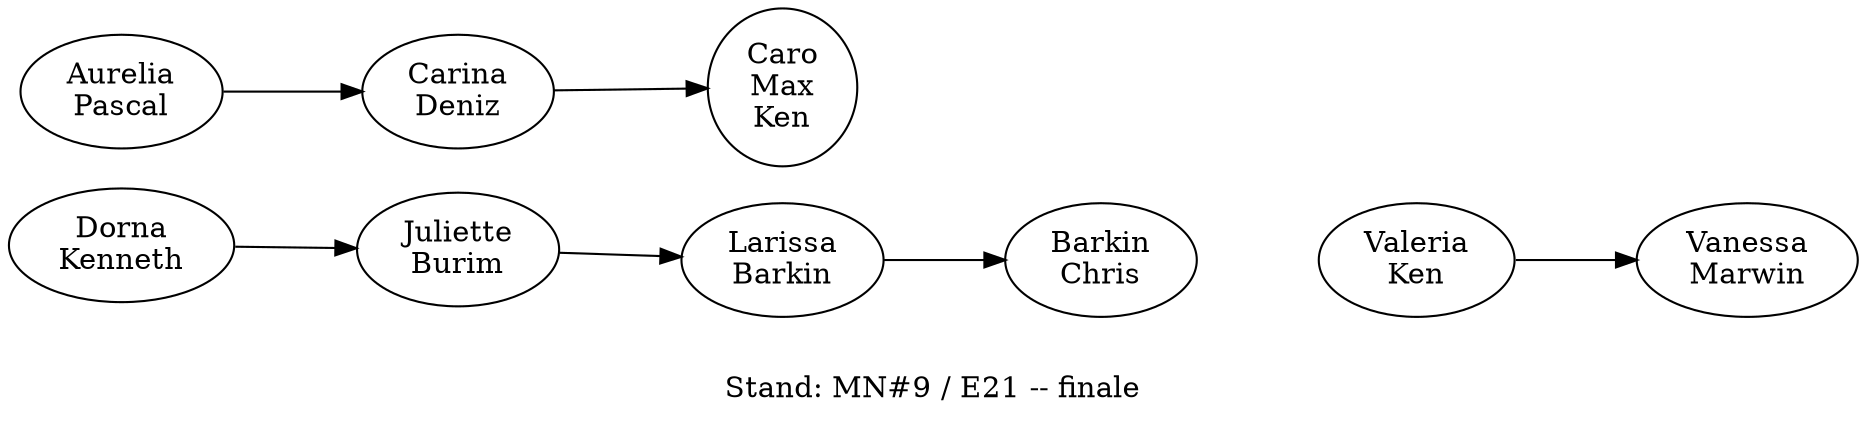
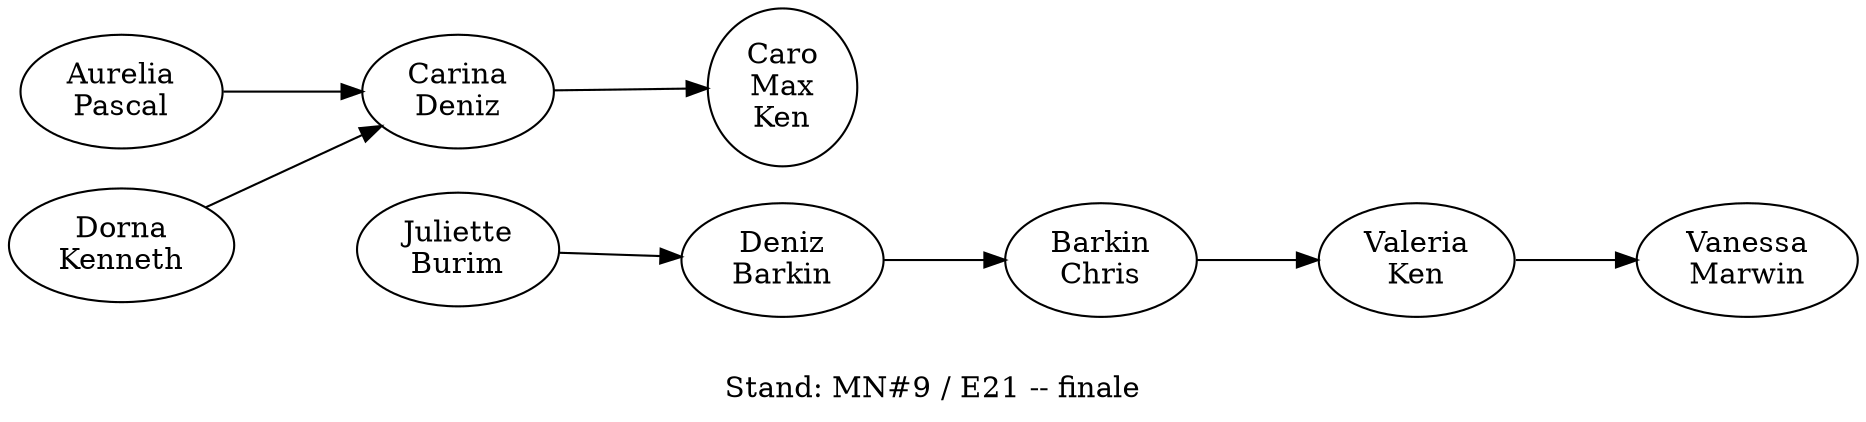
(285, 247) -> (284, 171)
(783, 260) -> (783, 260)
none -> (1247, 260)
